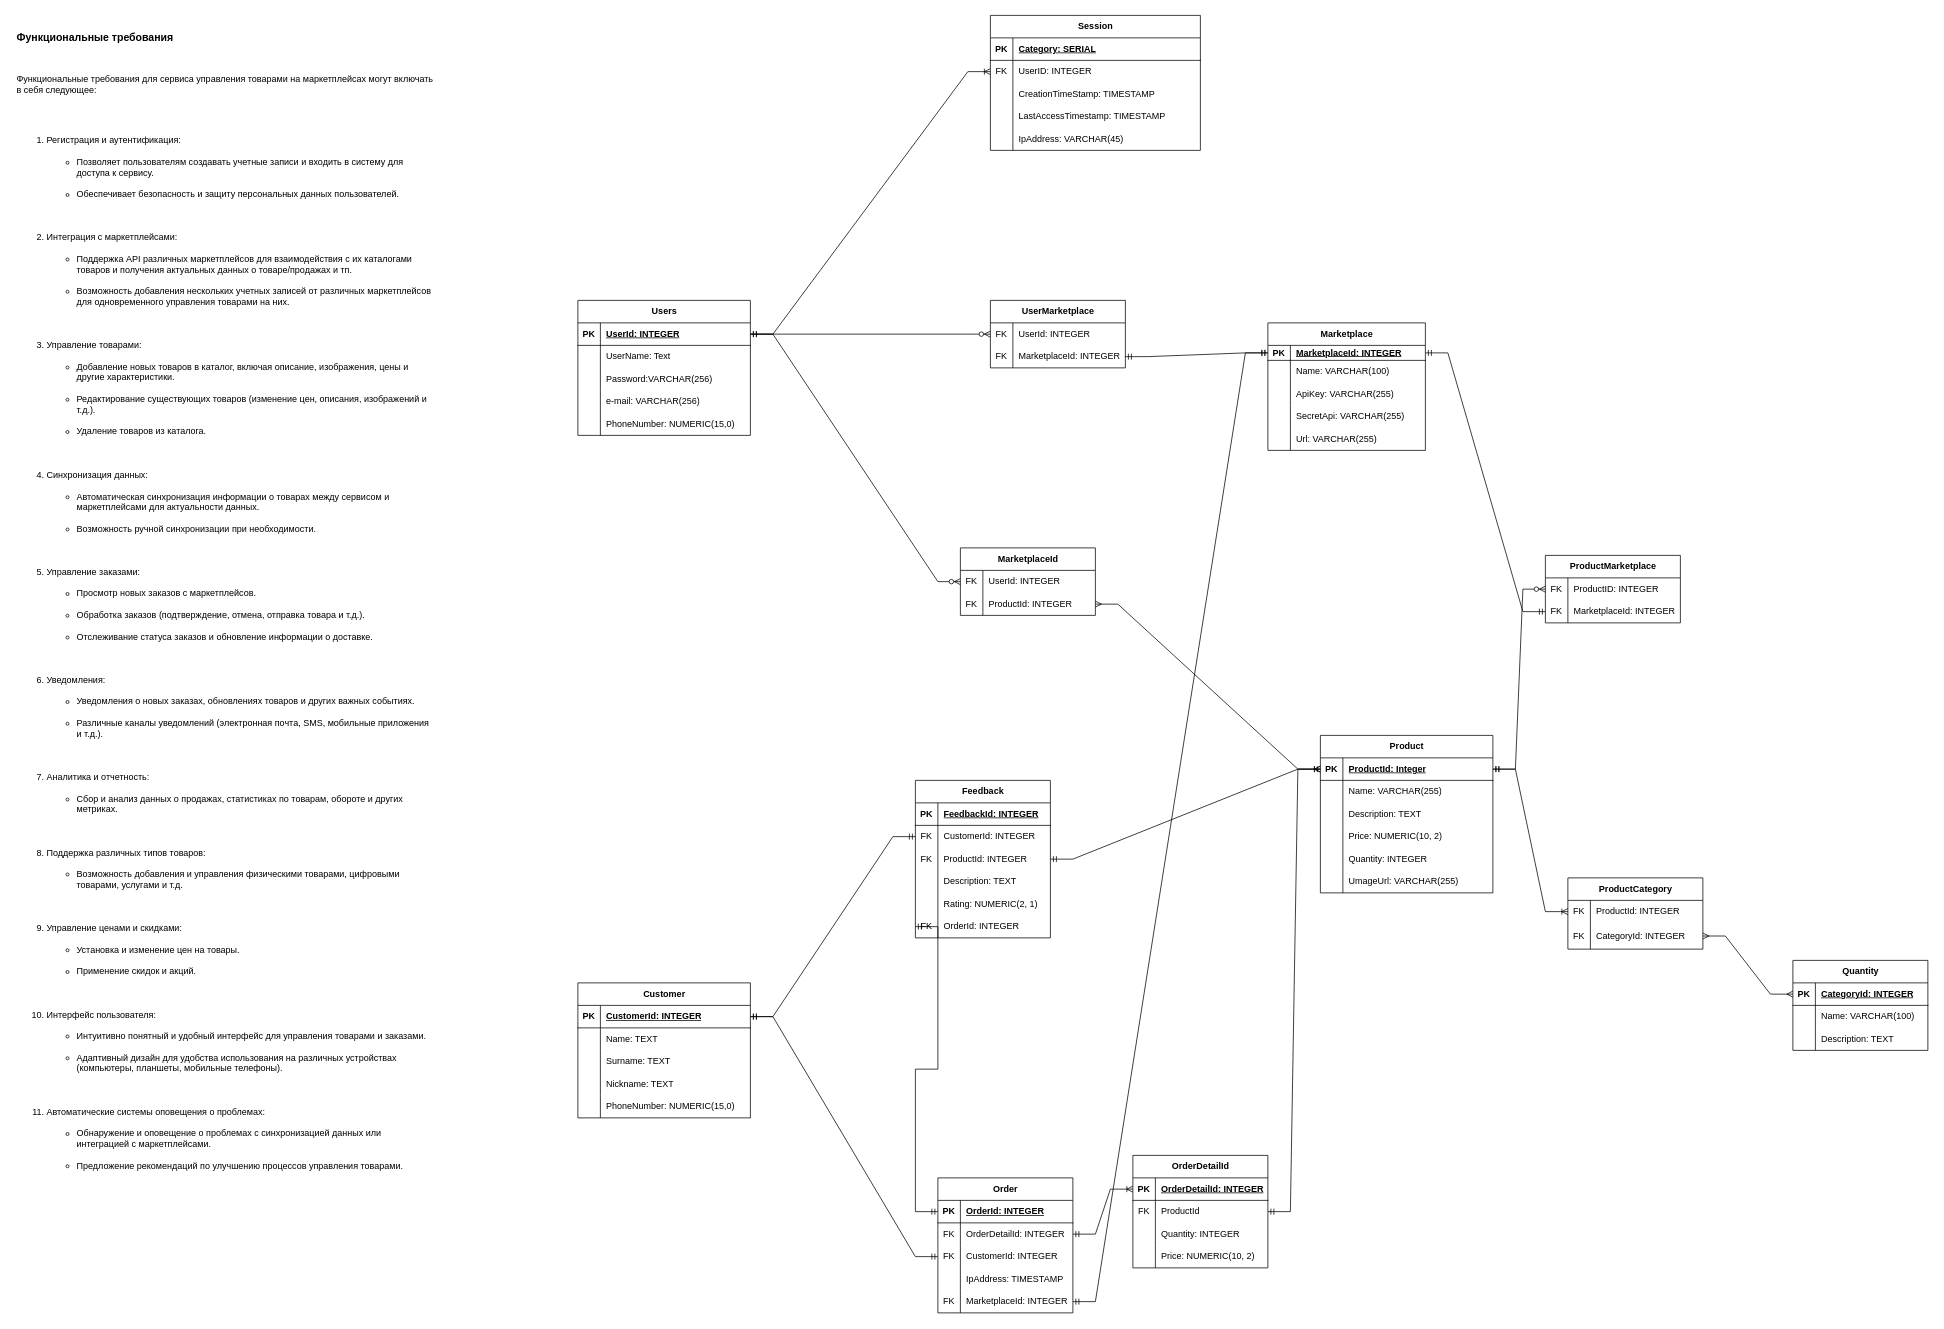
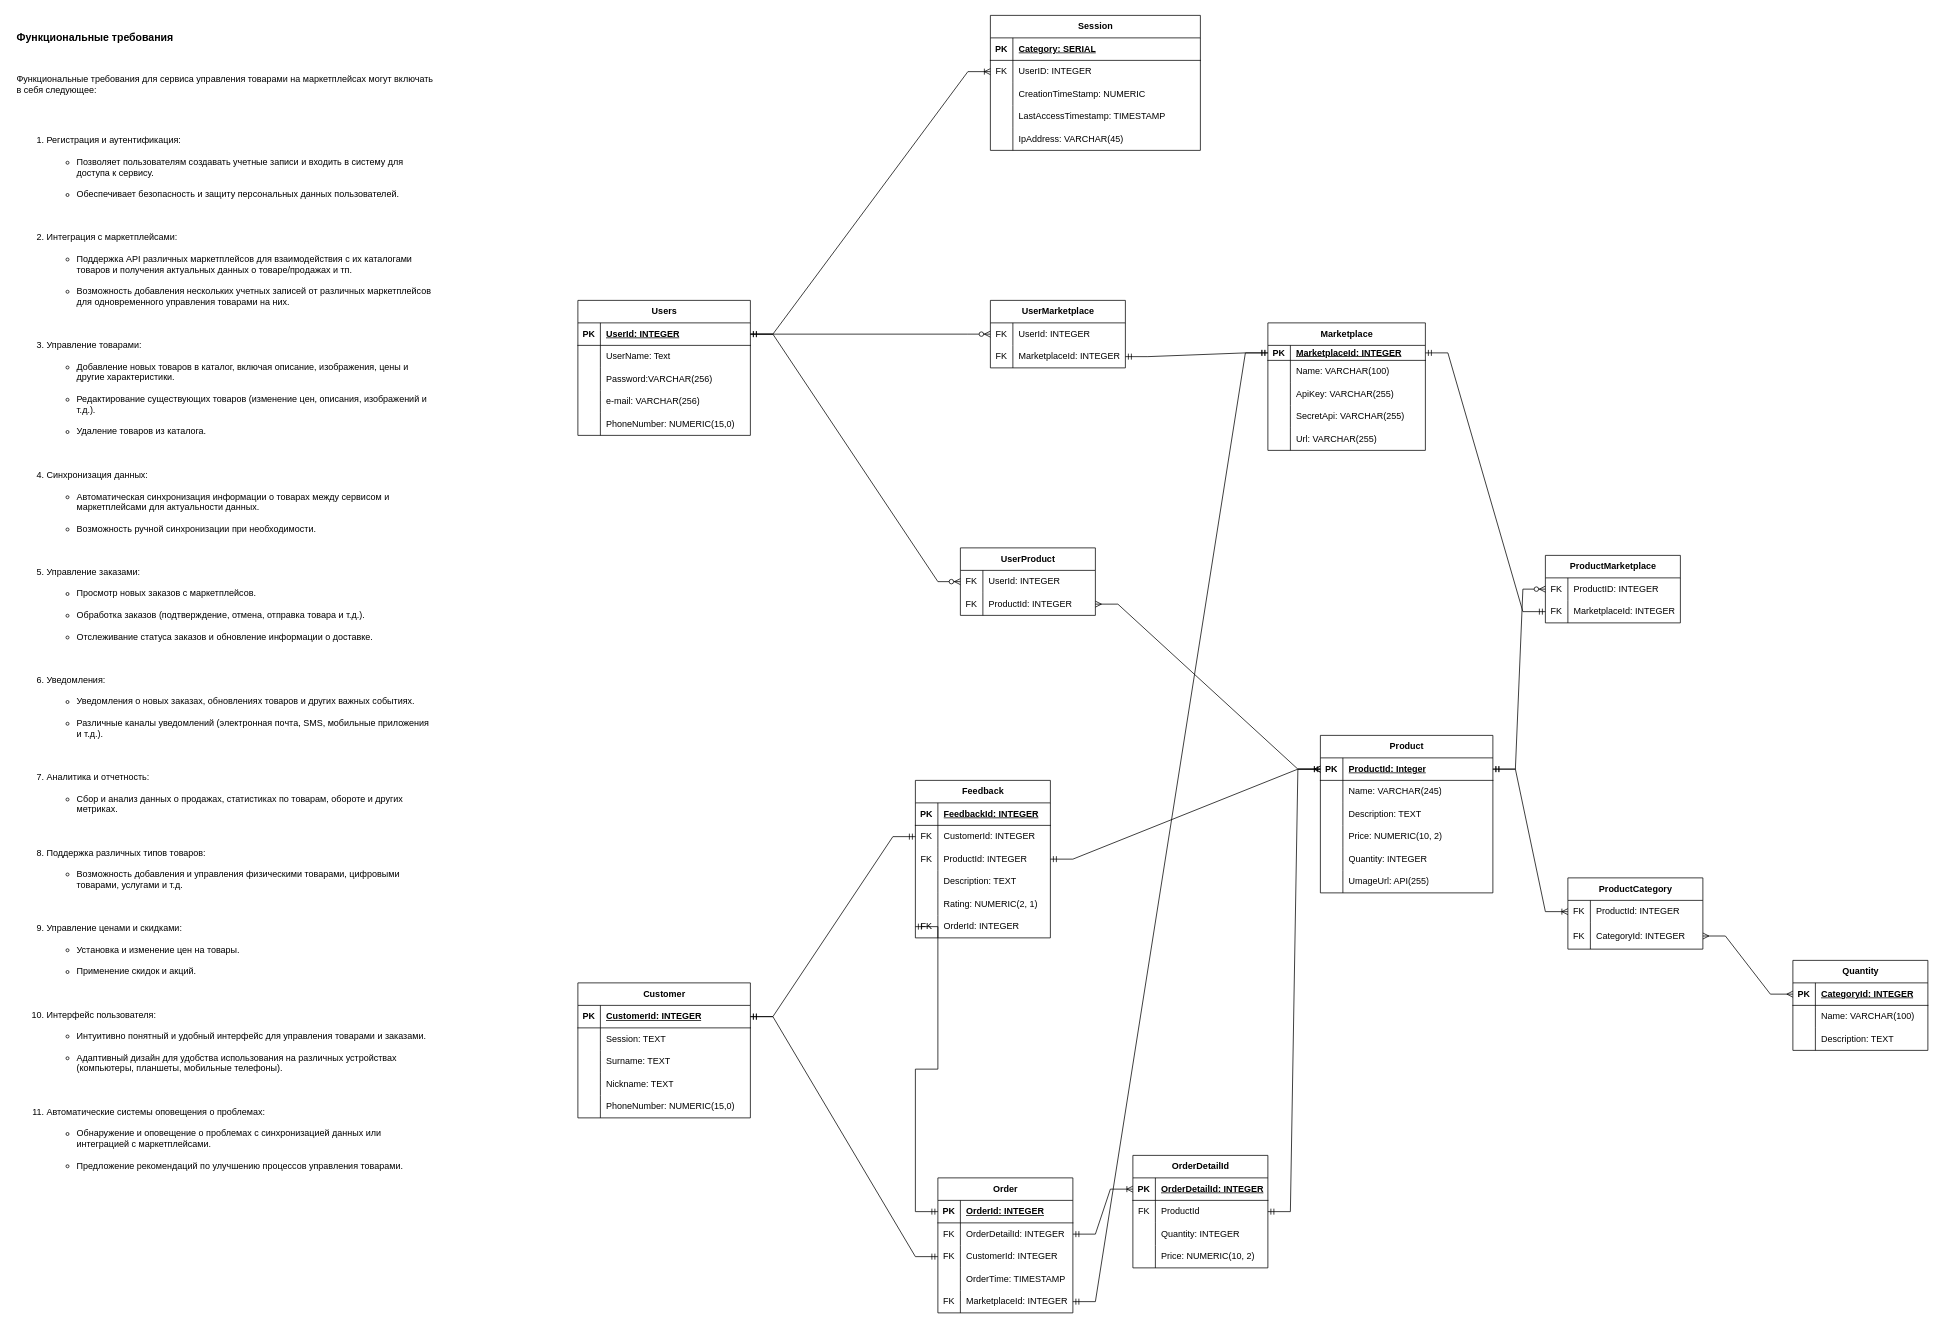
(1085, 94) -> (1080, 94)
(1028, 559) -> (1028, 559)
(1392, 792) -> (1392, 792)
(1401, 882) -> (1391, 882)
(629, 1039) -> (636, 1039)
(1014, 1279) -> (1013, 1279)
